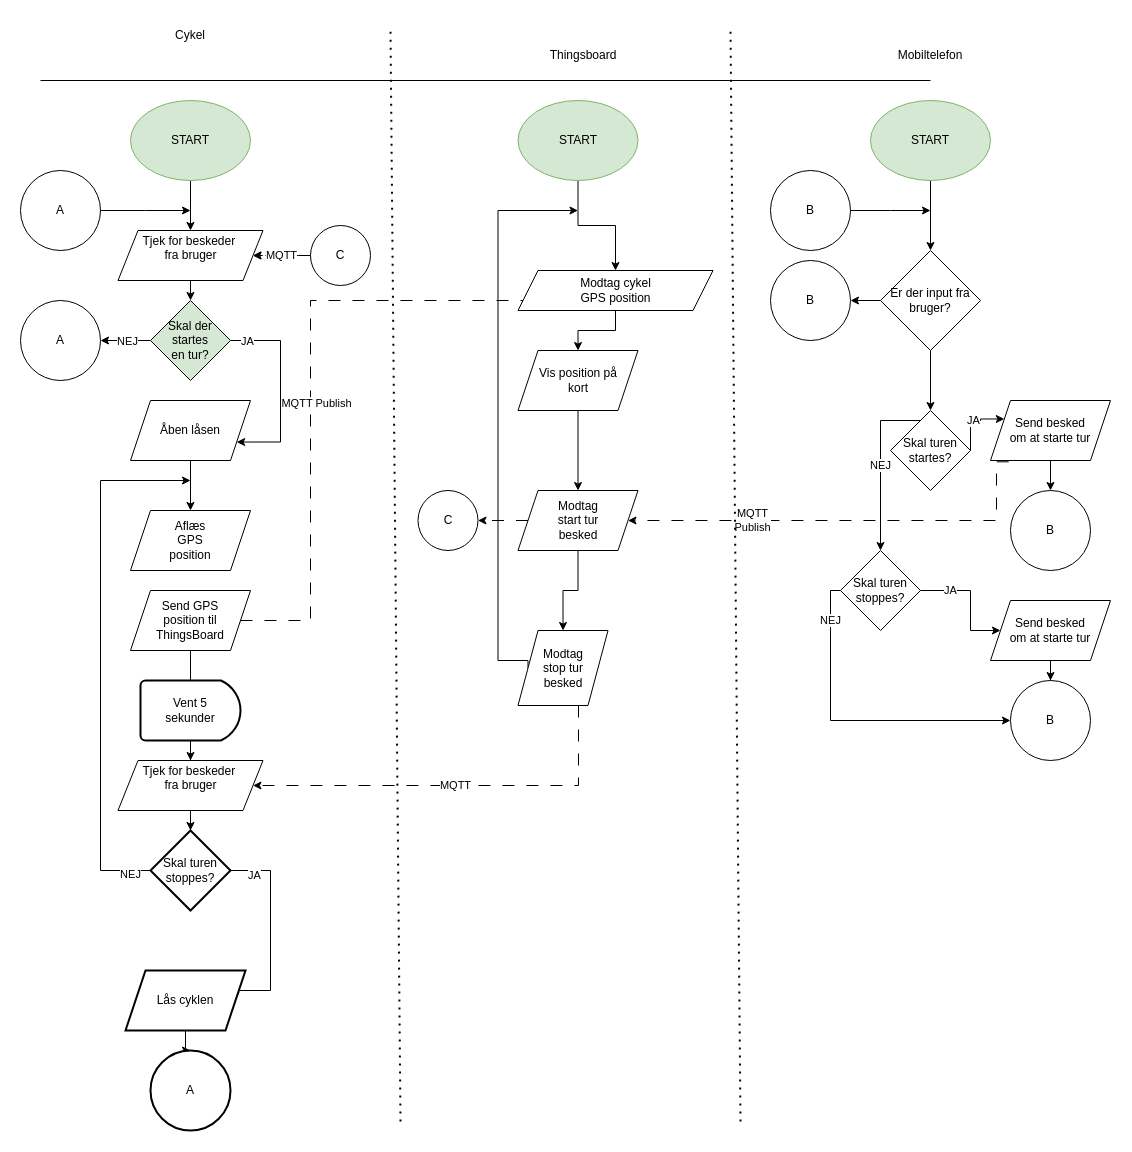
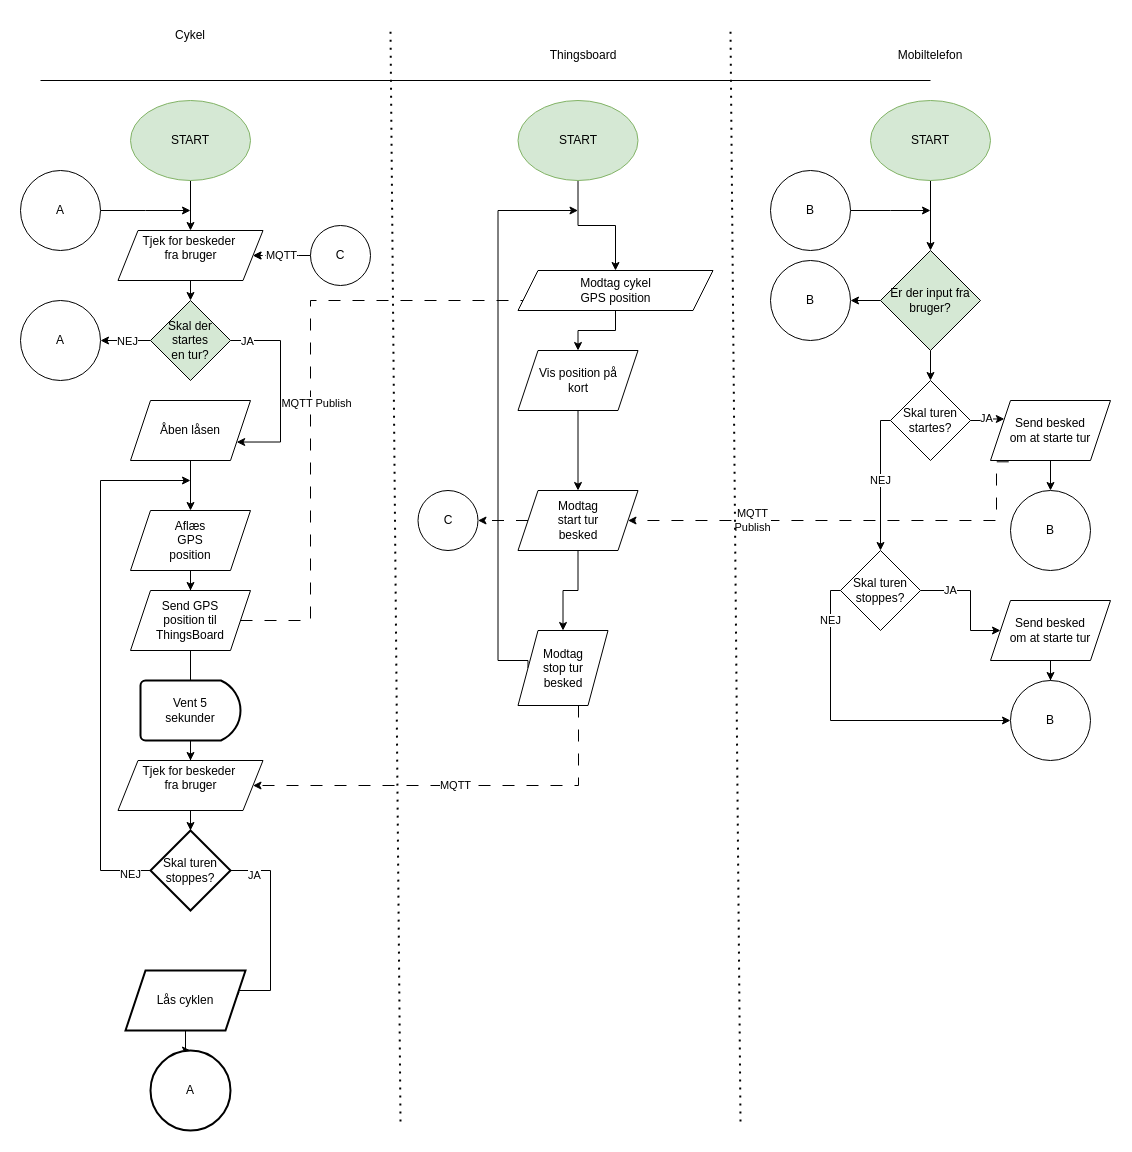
(931, 301) -> (931, 301)
(931, 451) -> (931, 421)
none -> (191, 585)
